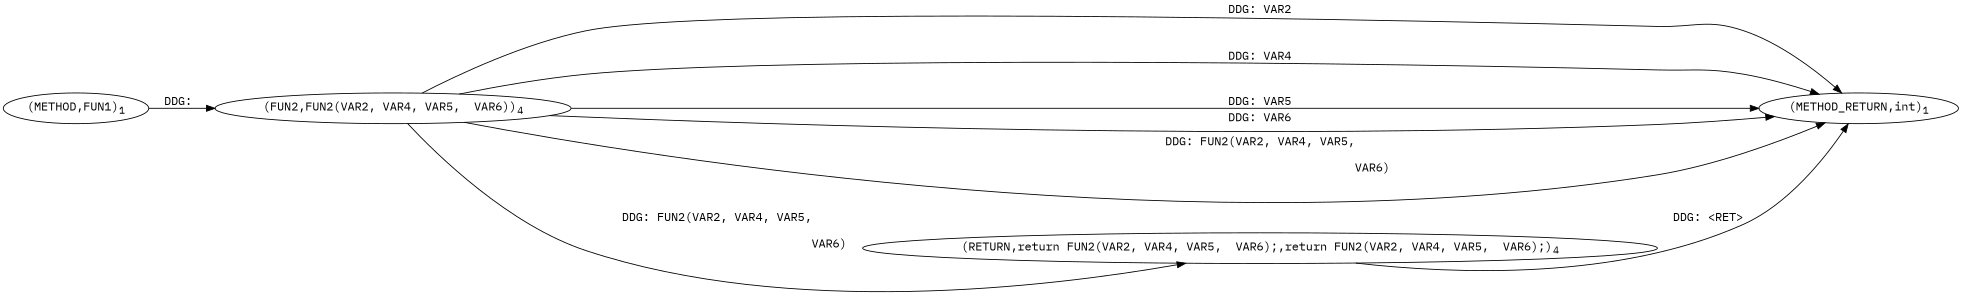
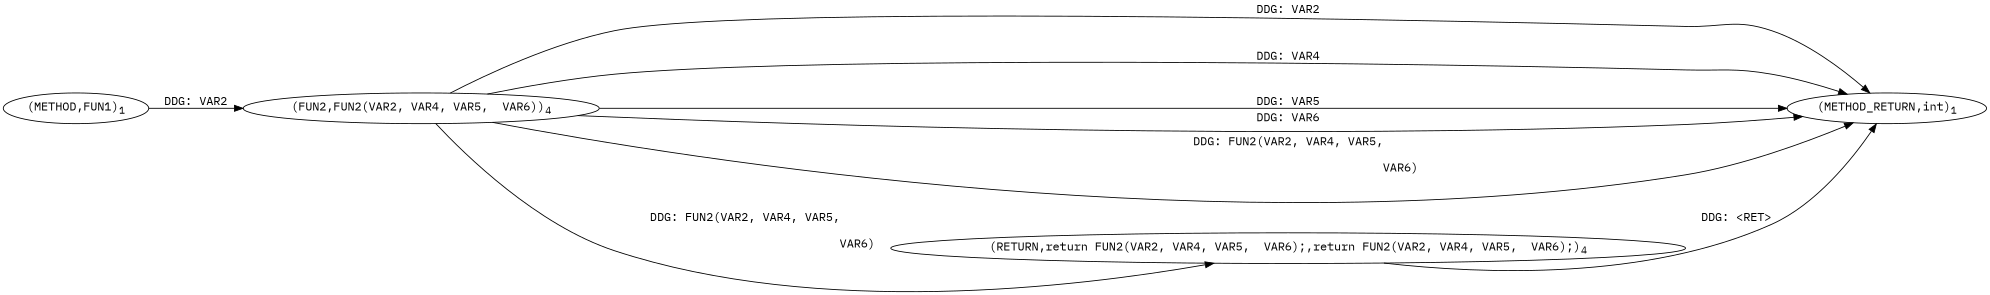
(182, 102) -> (196, 102)
